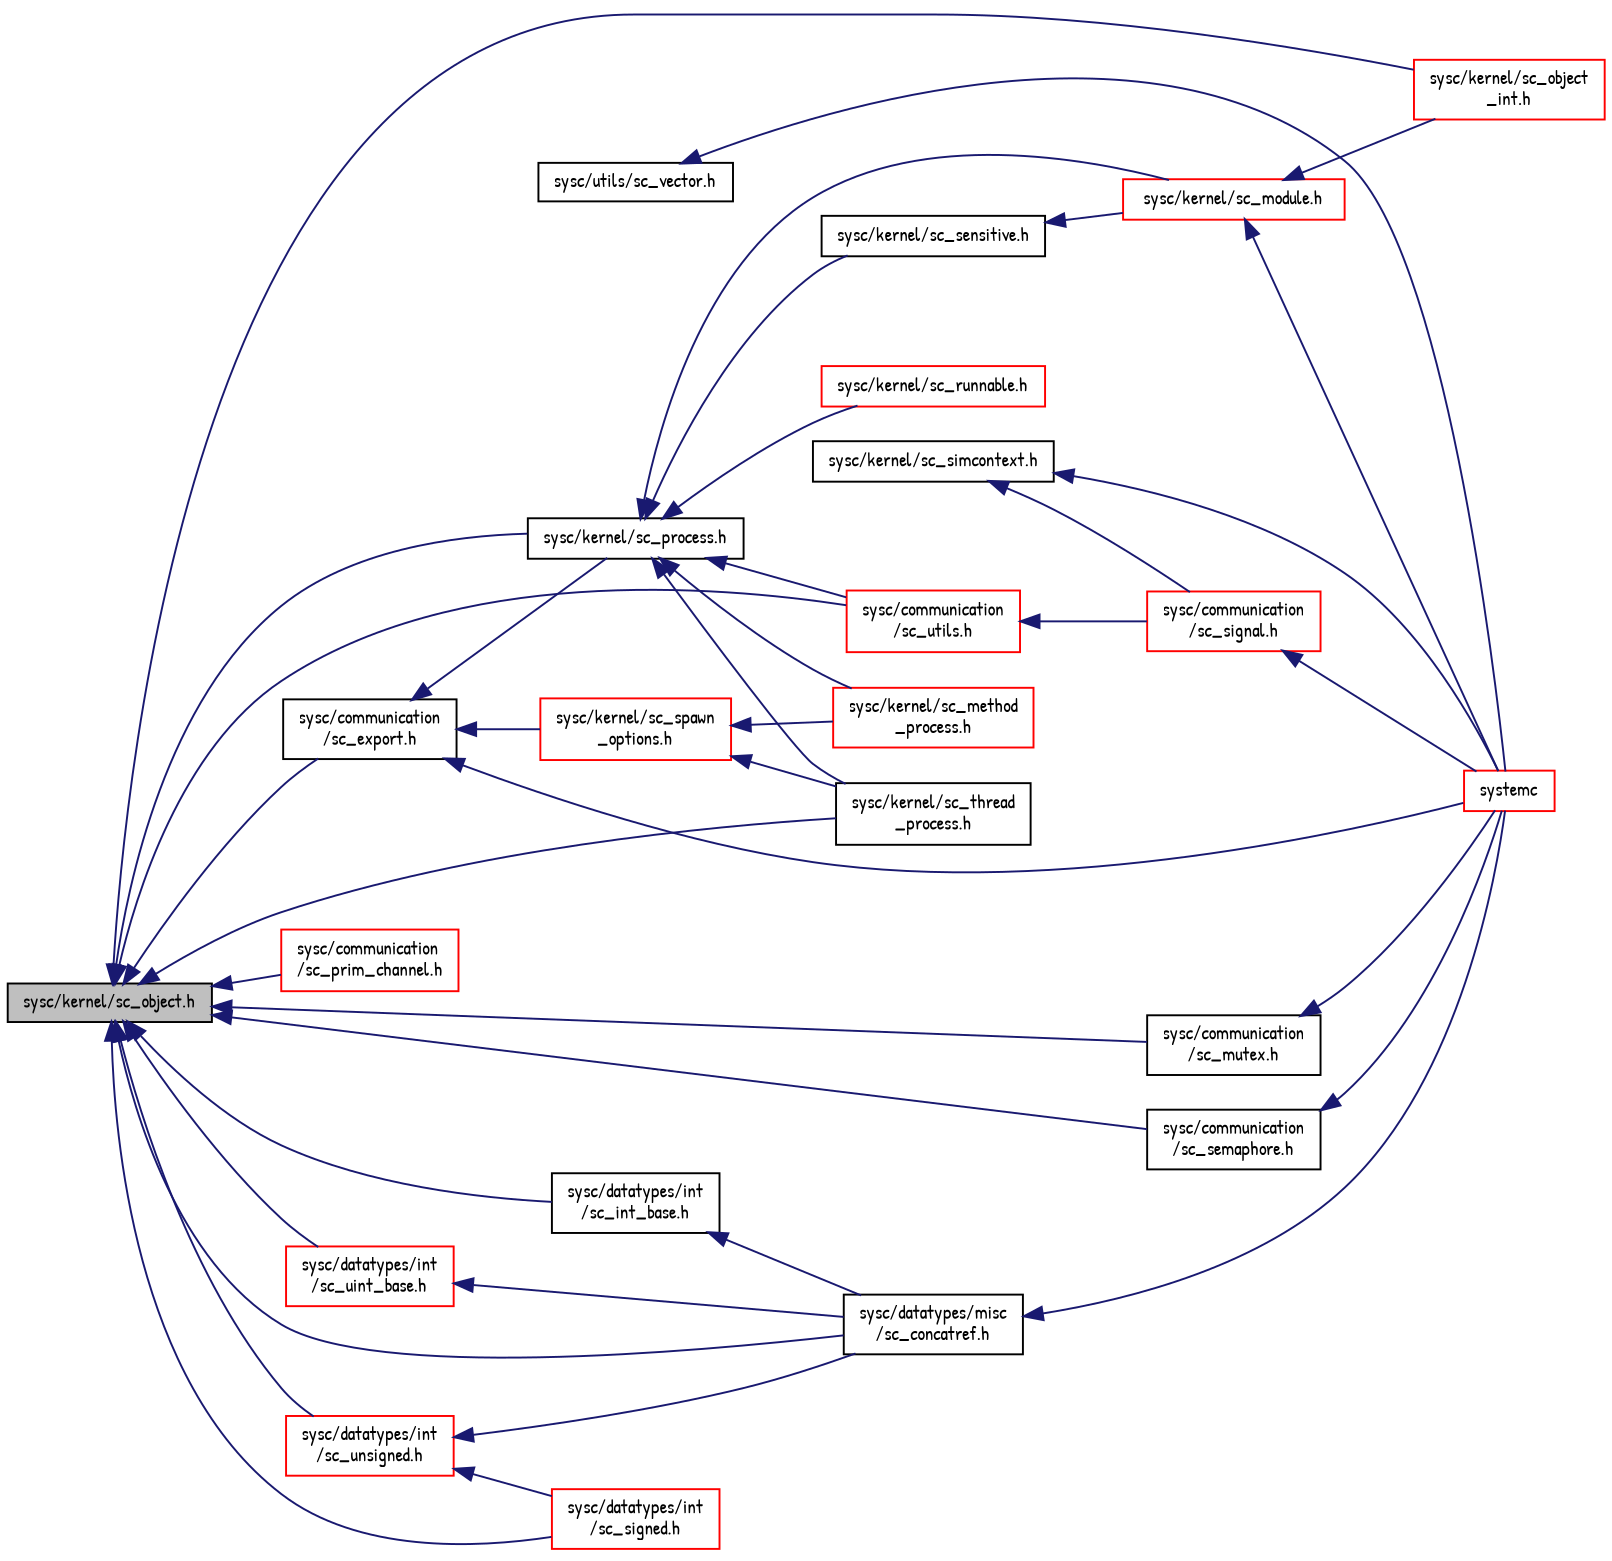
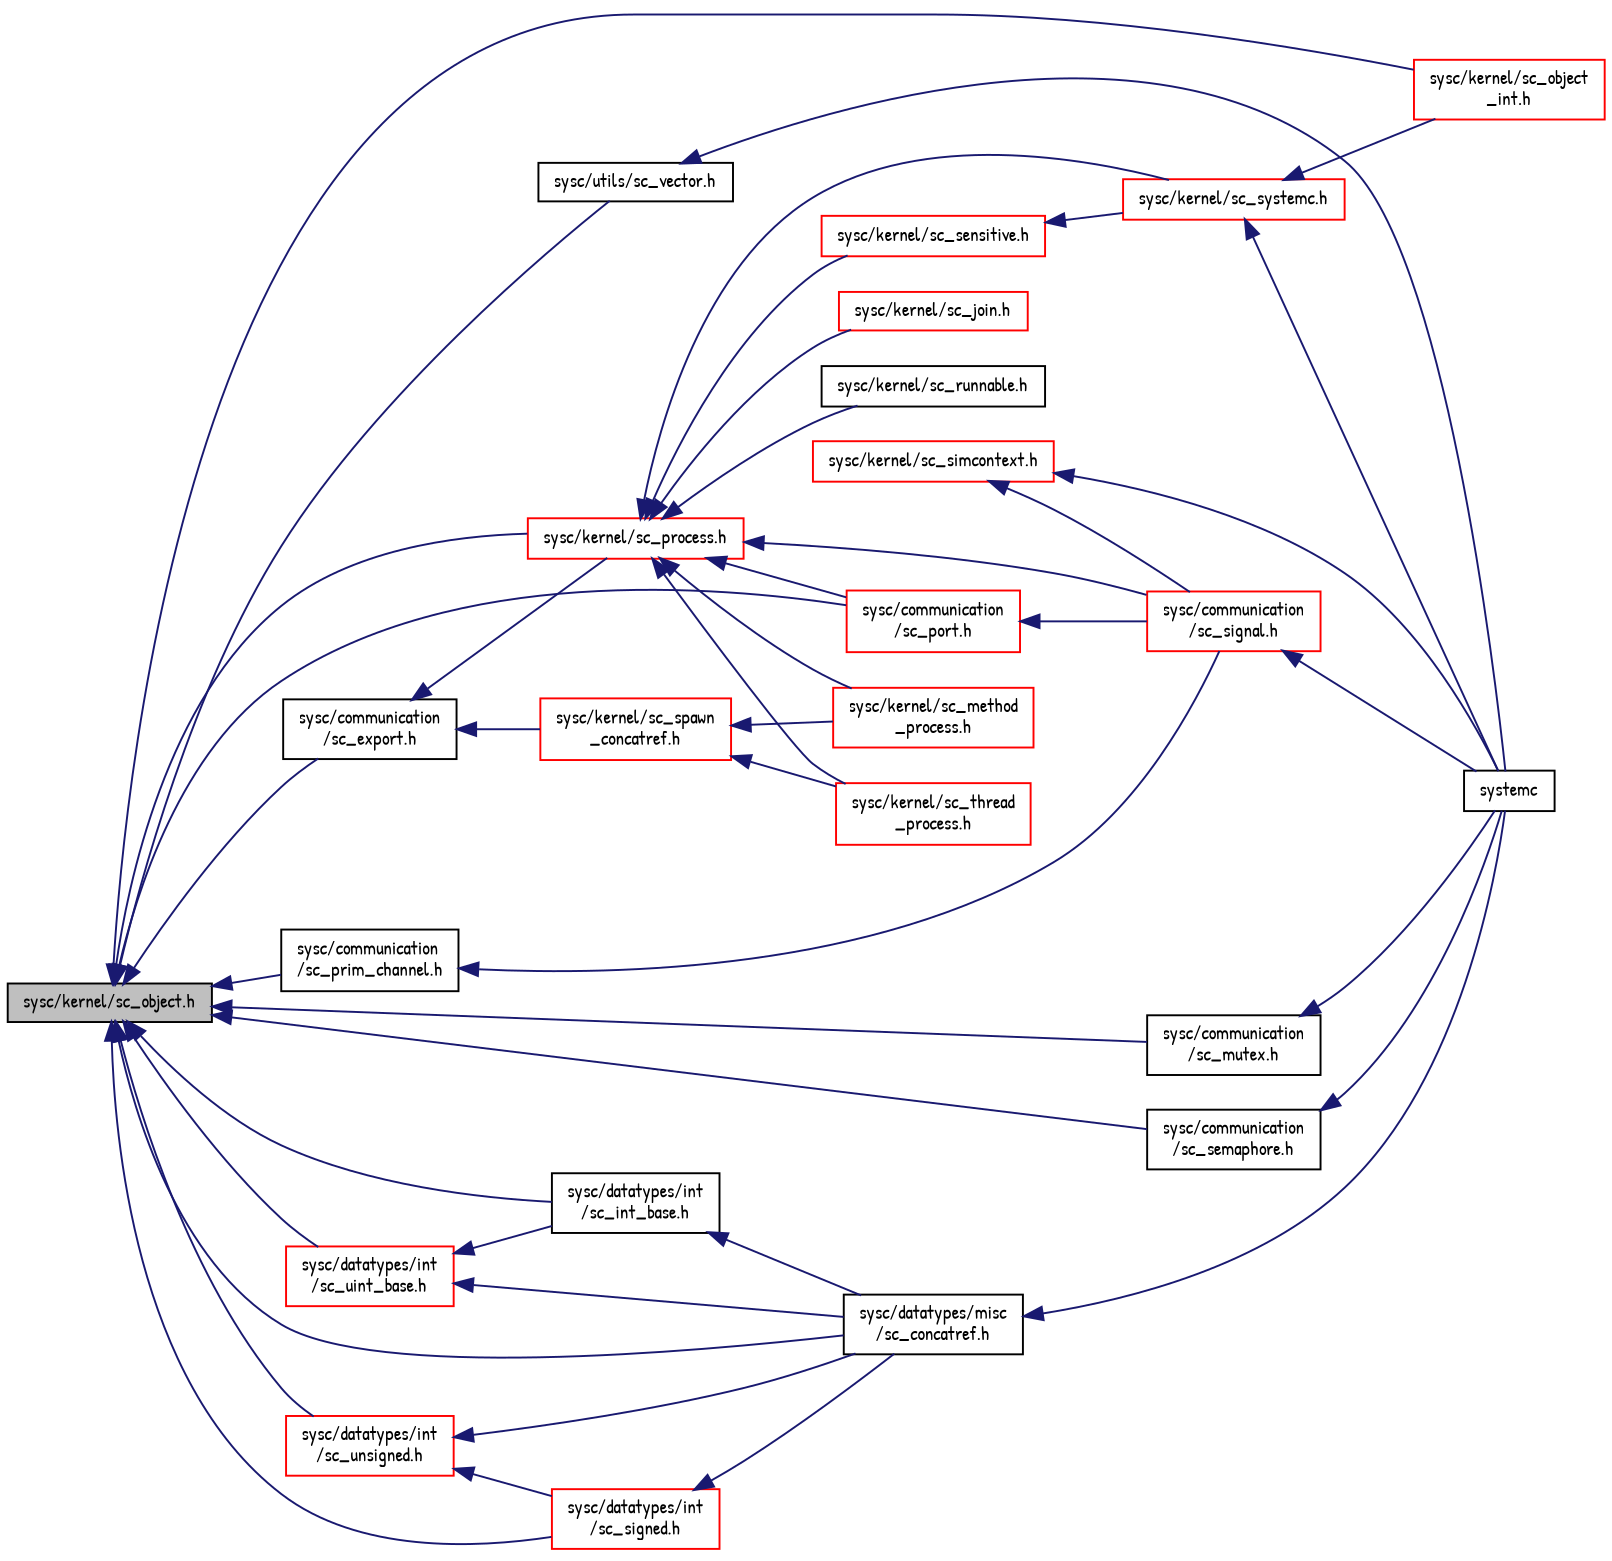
(1234, 199) -> (1234, 199)
(933, 236) -> (933, 236)
none -> (933, 311)
(933, 386) -> (933, 386)
(933, 461) -> (933, 461)
(636, 539) -> (636, 539)
none -> (957, 559)
(933, 621) -> (933, 621)
(636, 729) -> (636, 729)
(1509, 791) -> (1509, 791)
(933, 814) -> (933, 814)
(487, 861) -> (289, 535)
(959, 871) -> none
none -> (907, 925)
(370, 960) -> (370, 960)
none -> (512, 1237)
none -> (805, 1420)
